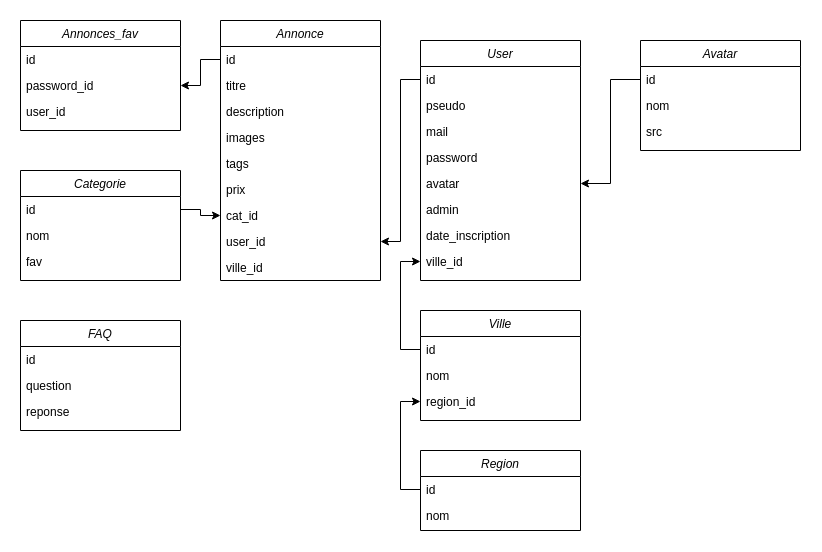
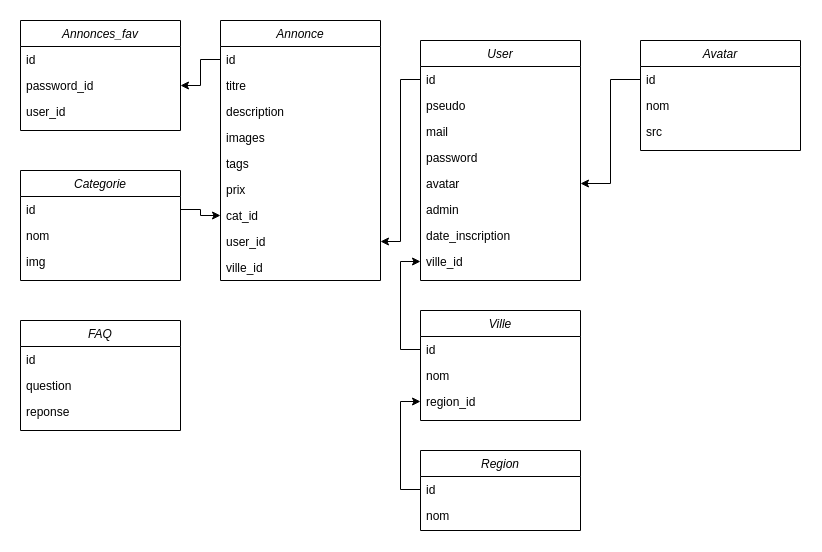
(36, 262) -> (35, 262)
